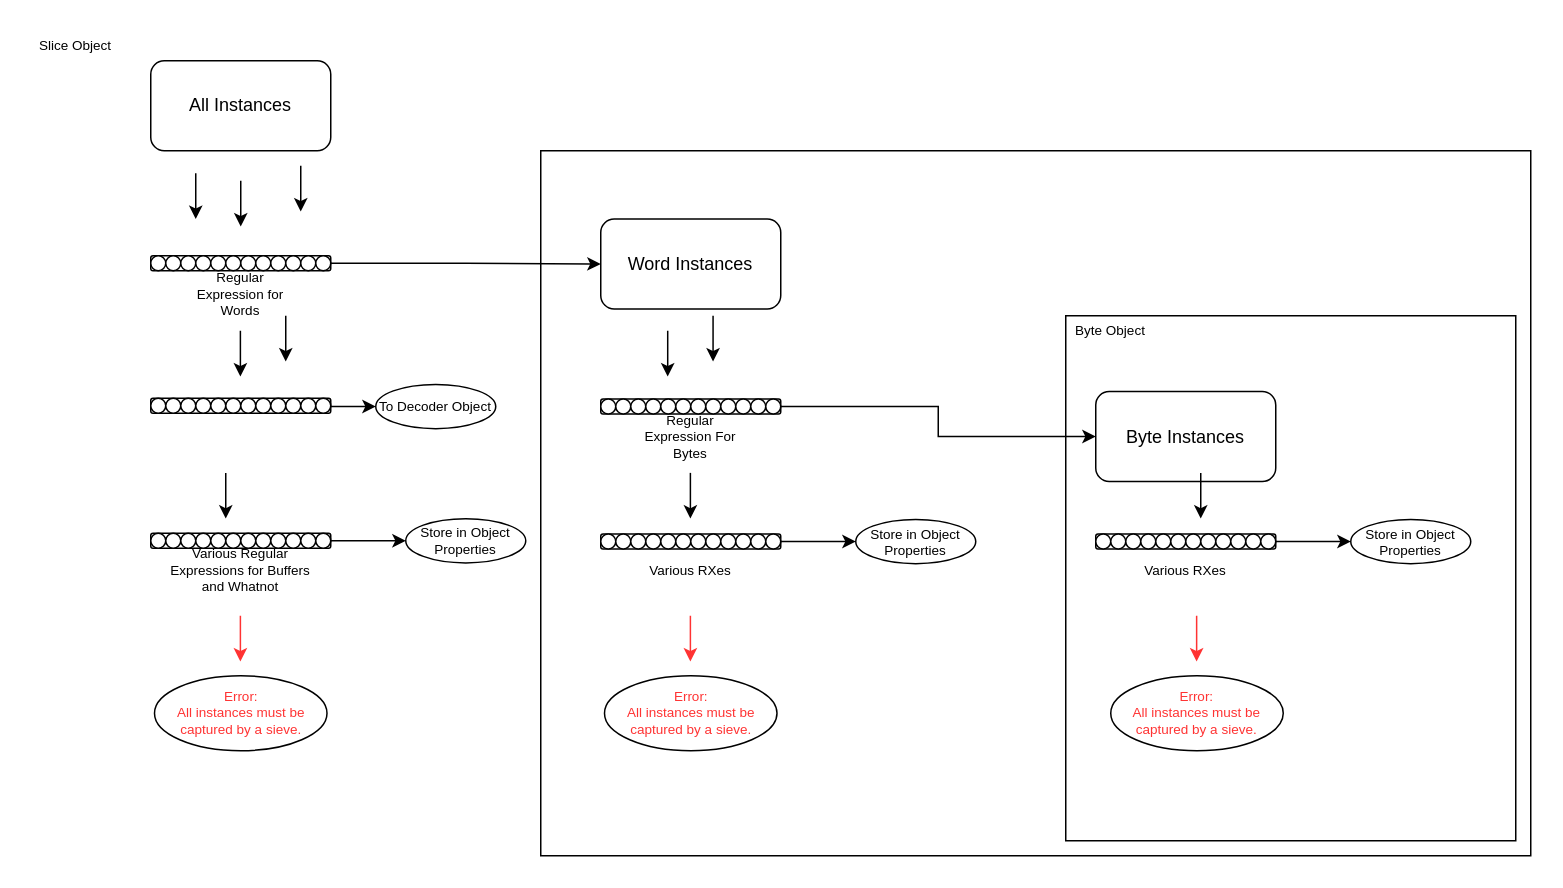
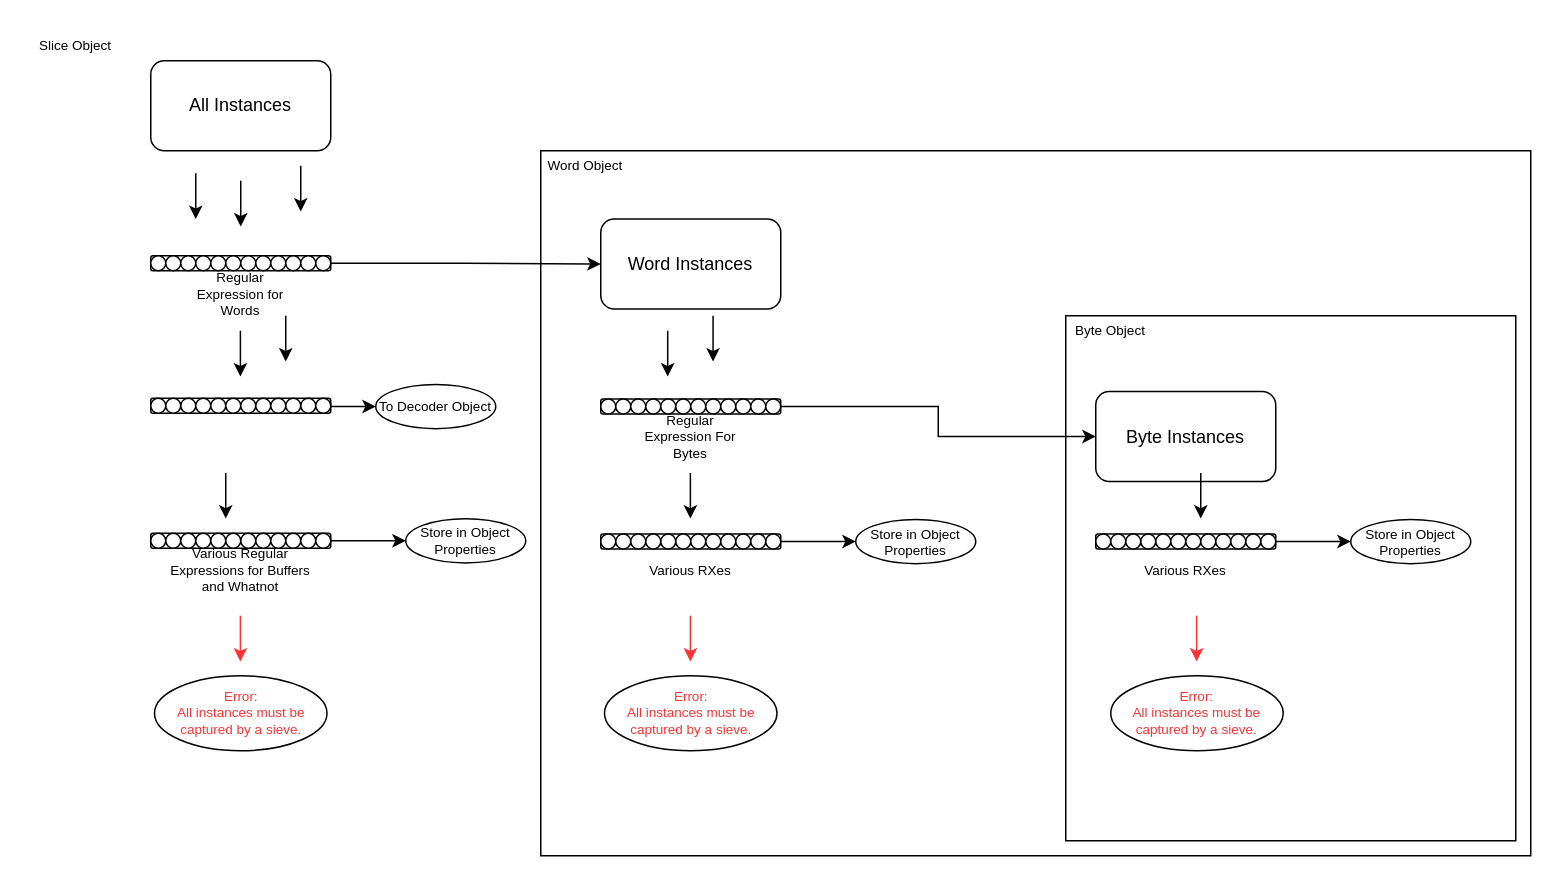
none -> (586, 166)
